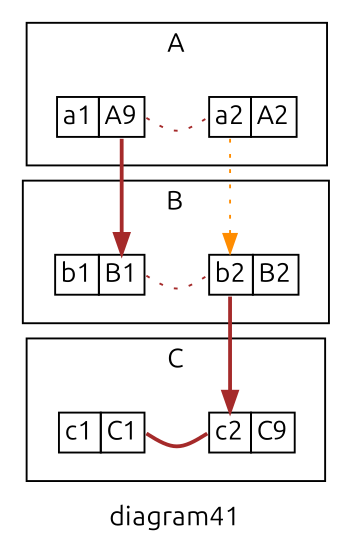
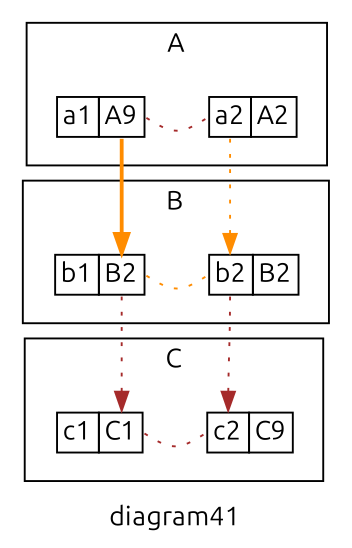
(122, 193) -> (122, 193)
(122, 274) -> (122, 274)
(177, 289) -> (177, 289)
none -> (122, 351)
(230, 351) -> (229, 351)
(177, 446) -> (175, 446)
